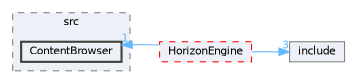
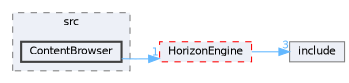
(146, 45) -> (136, 59)
